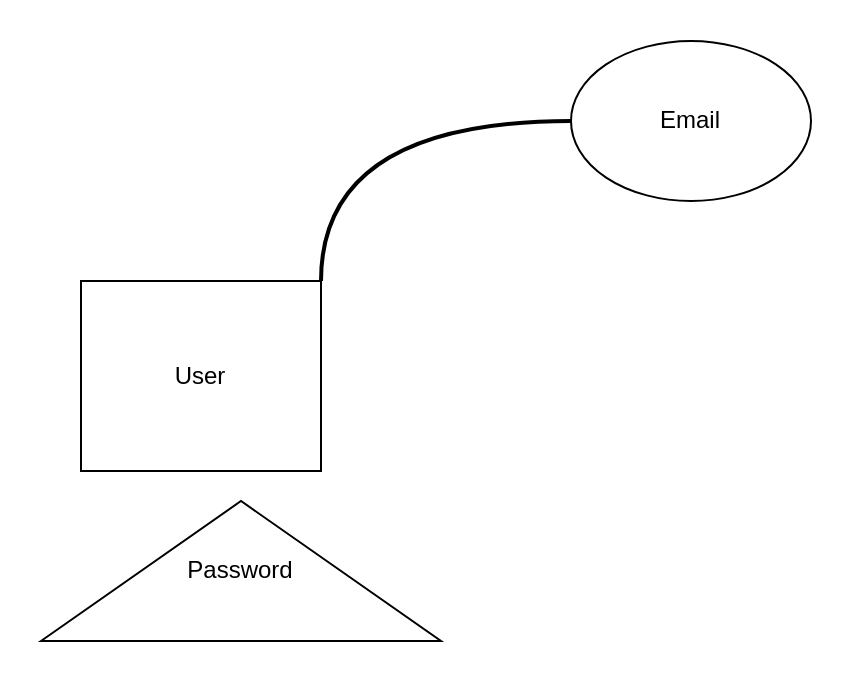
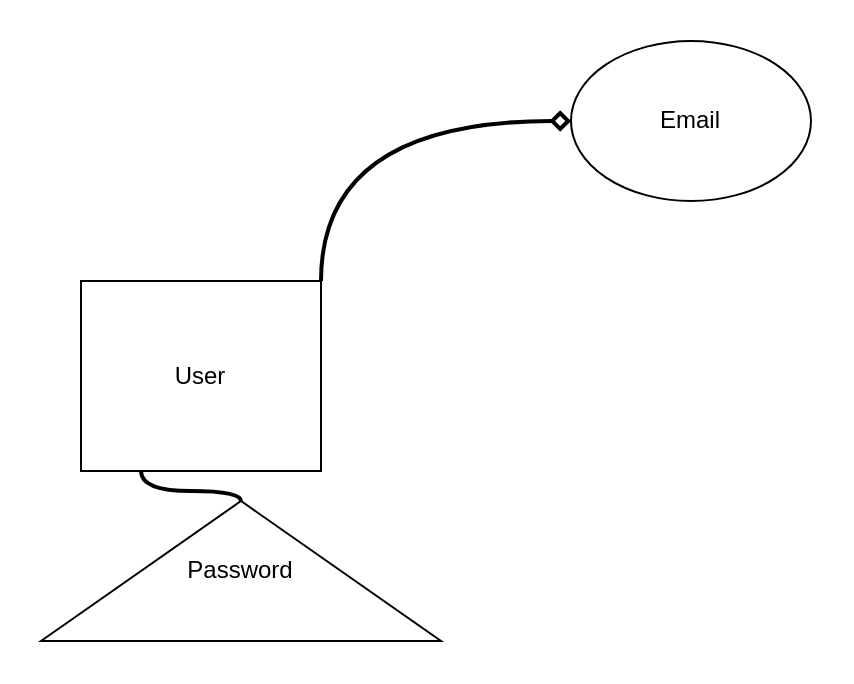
(560, 121) -> (551, 121)
none -> (188, 491)
